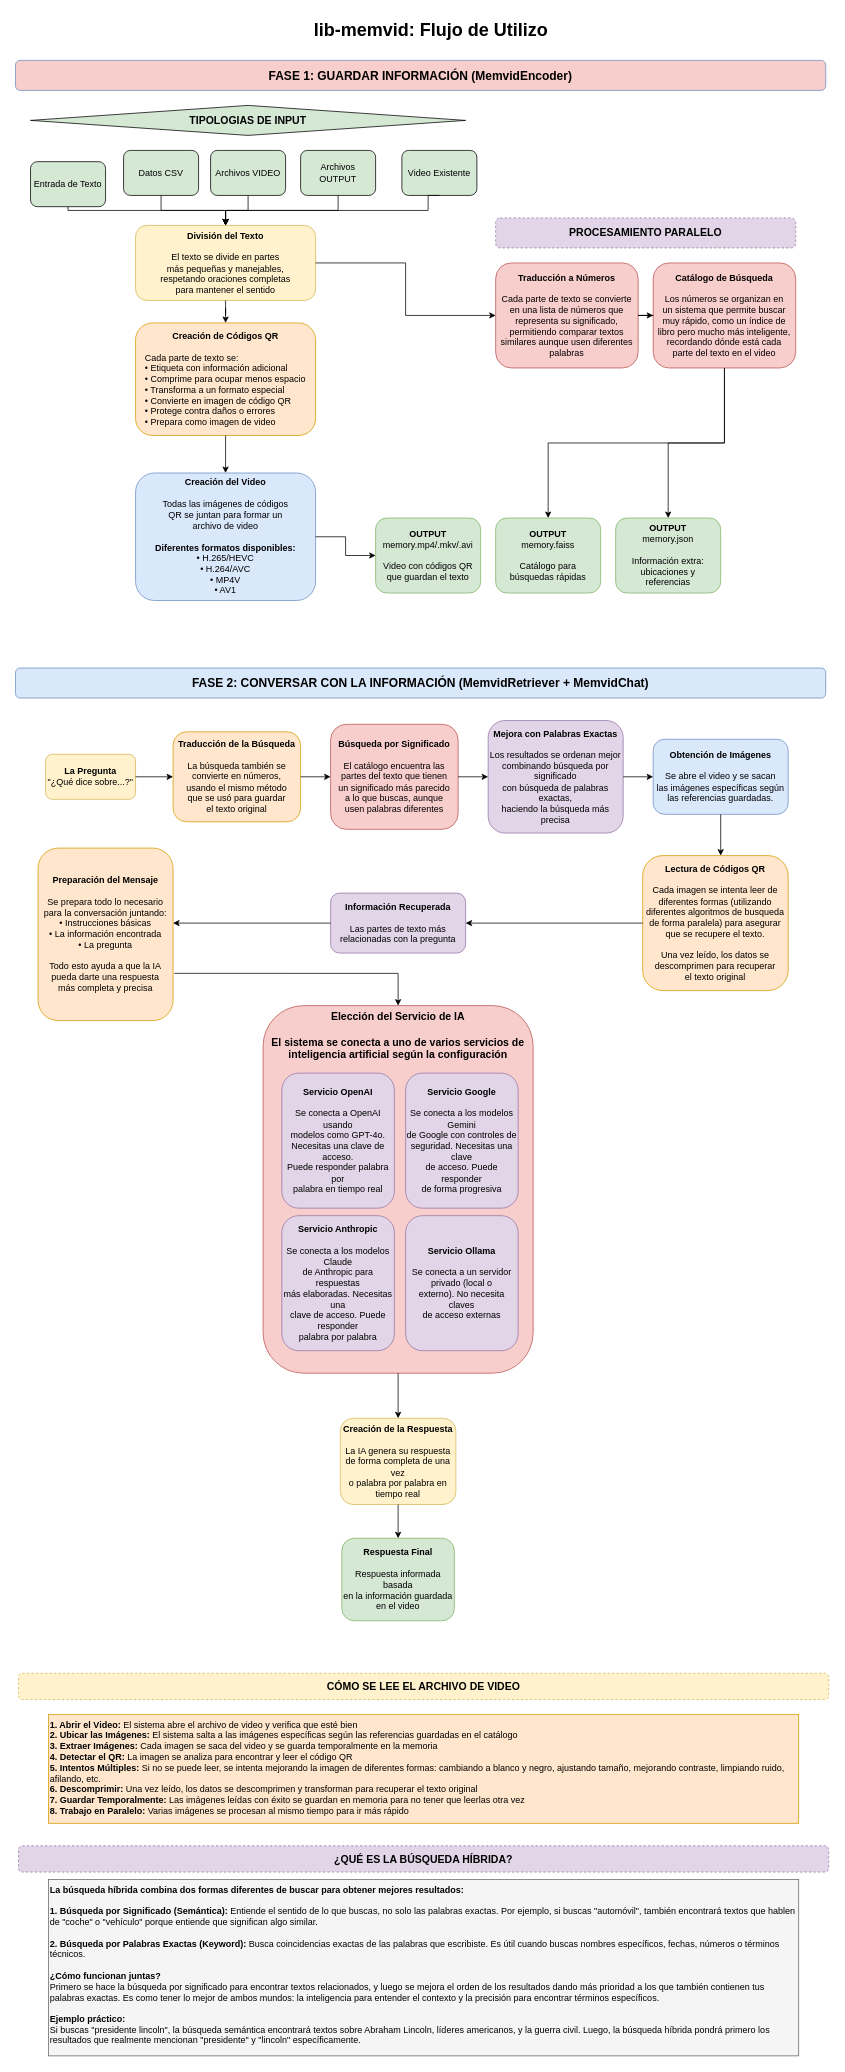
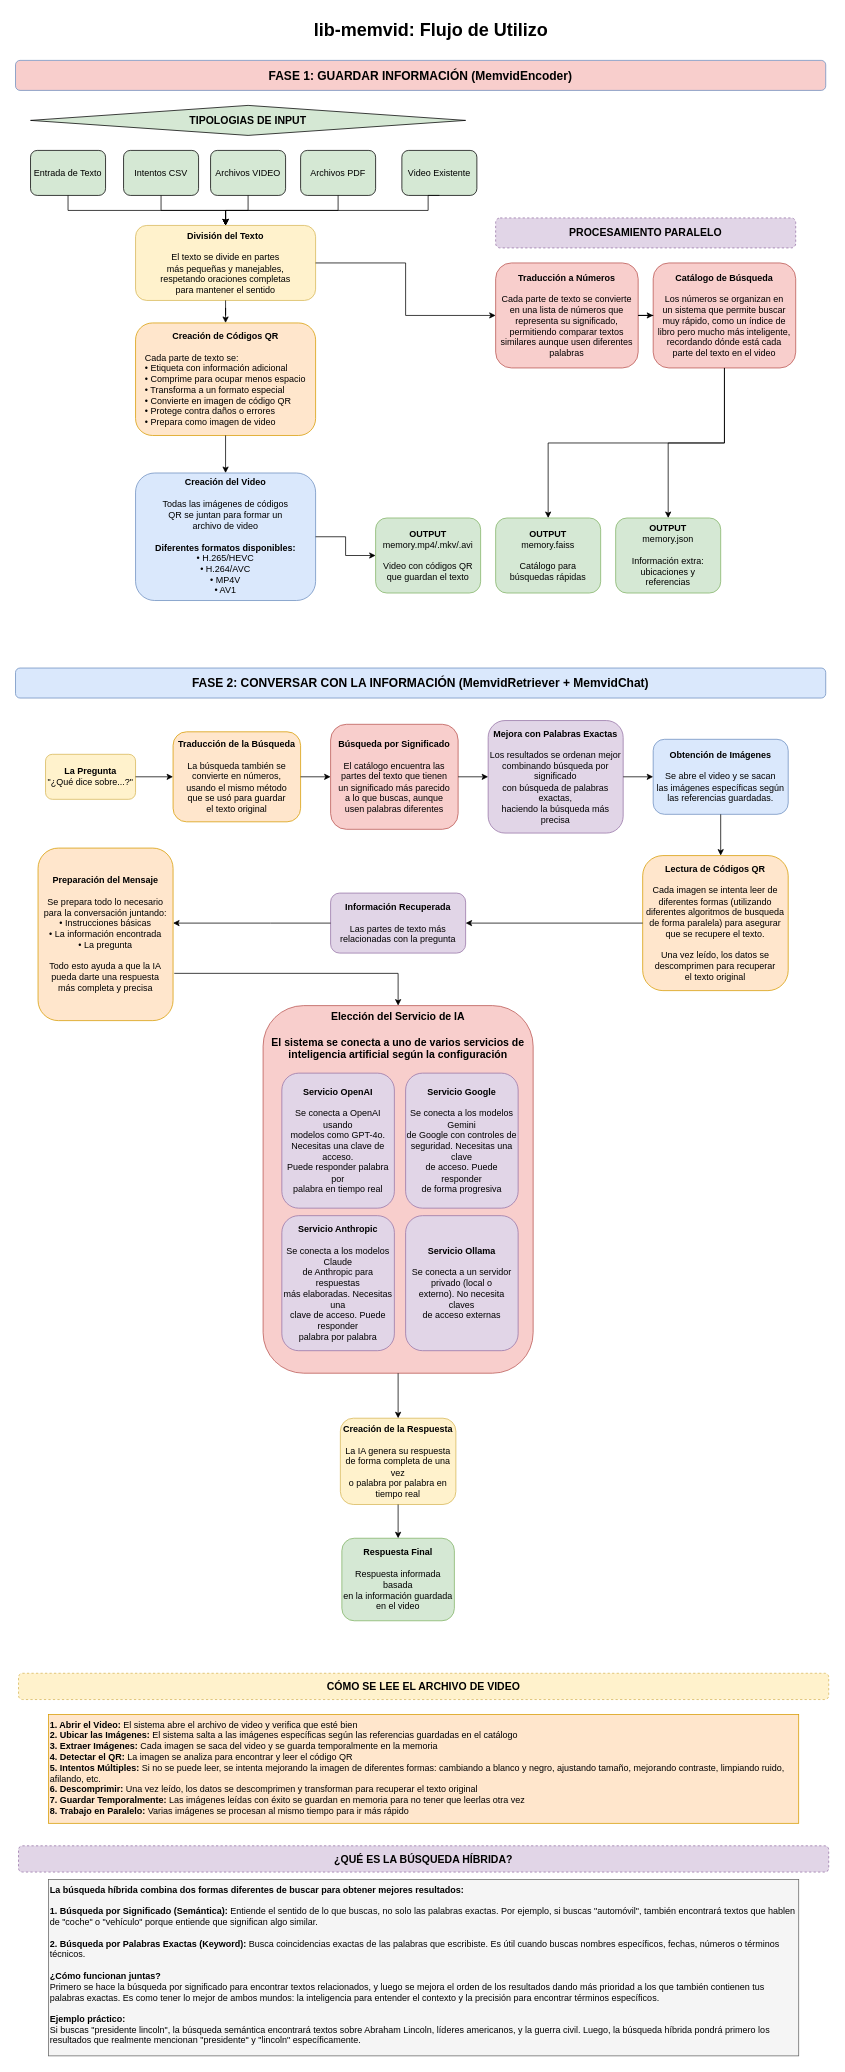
(161, 173) -> (161, 173)
(338, 173) -> (338, 173)
(68, 184) -> (68, 173)
